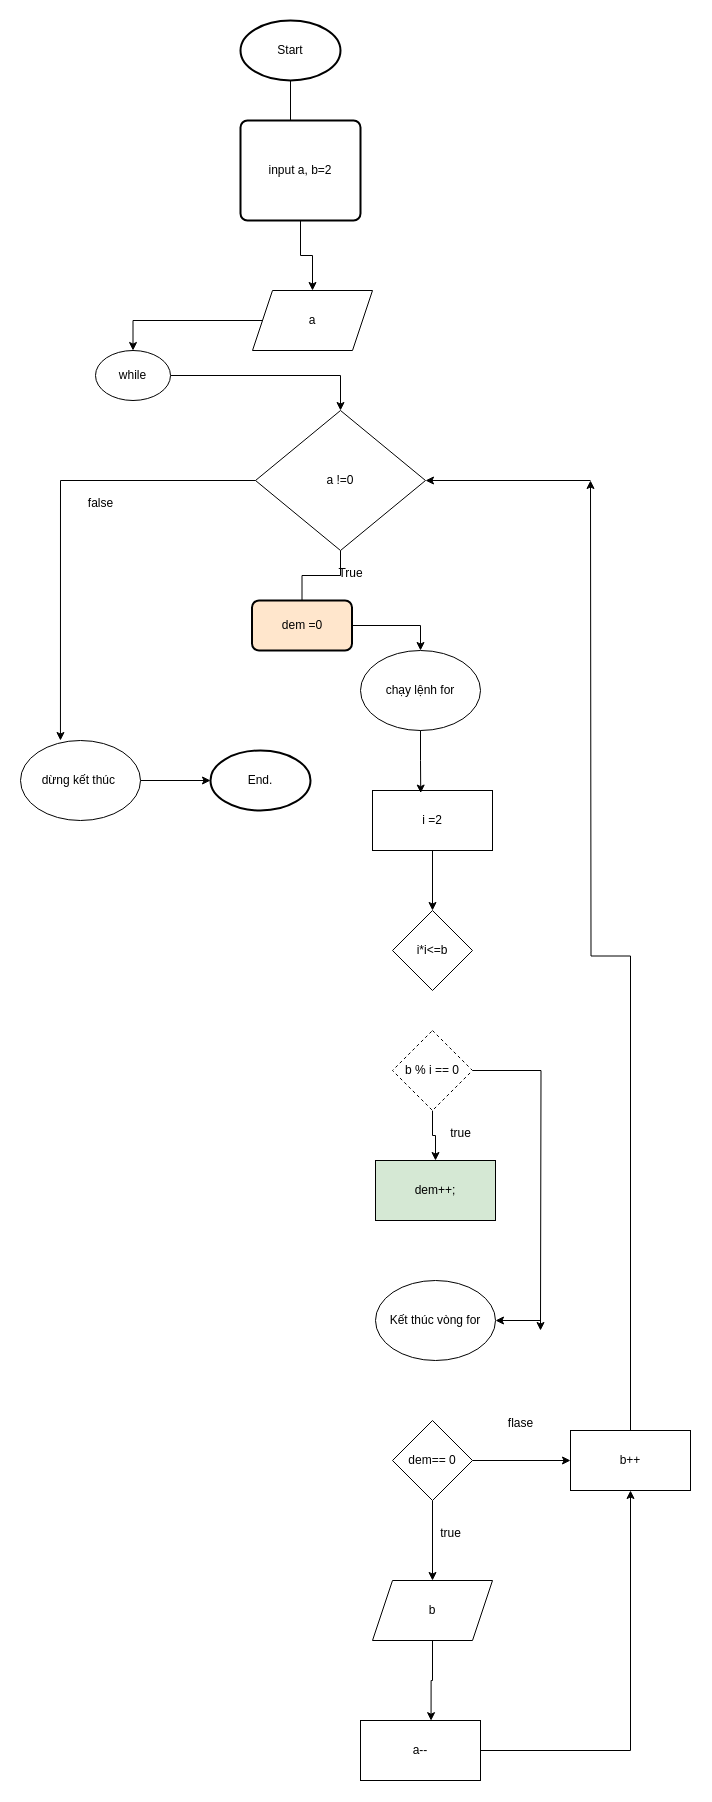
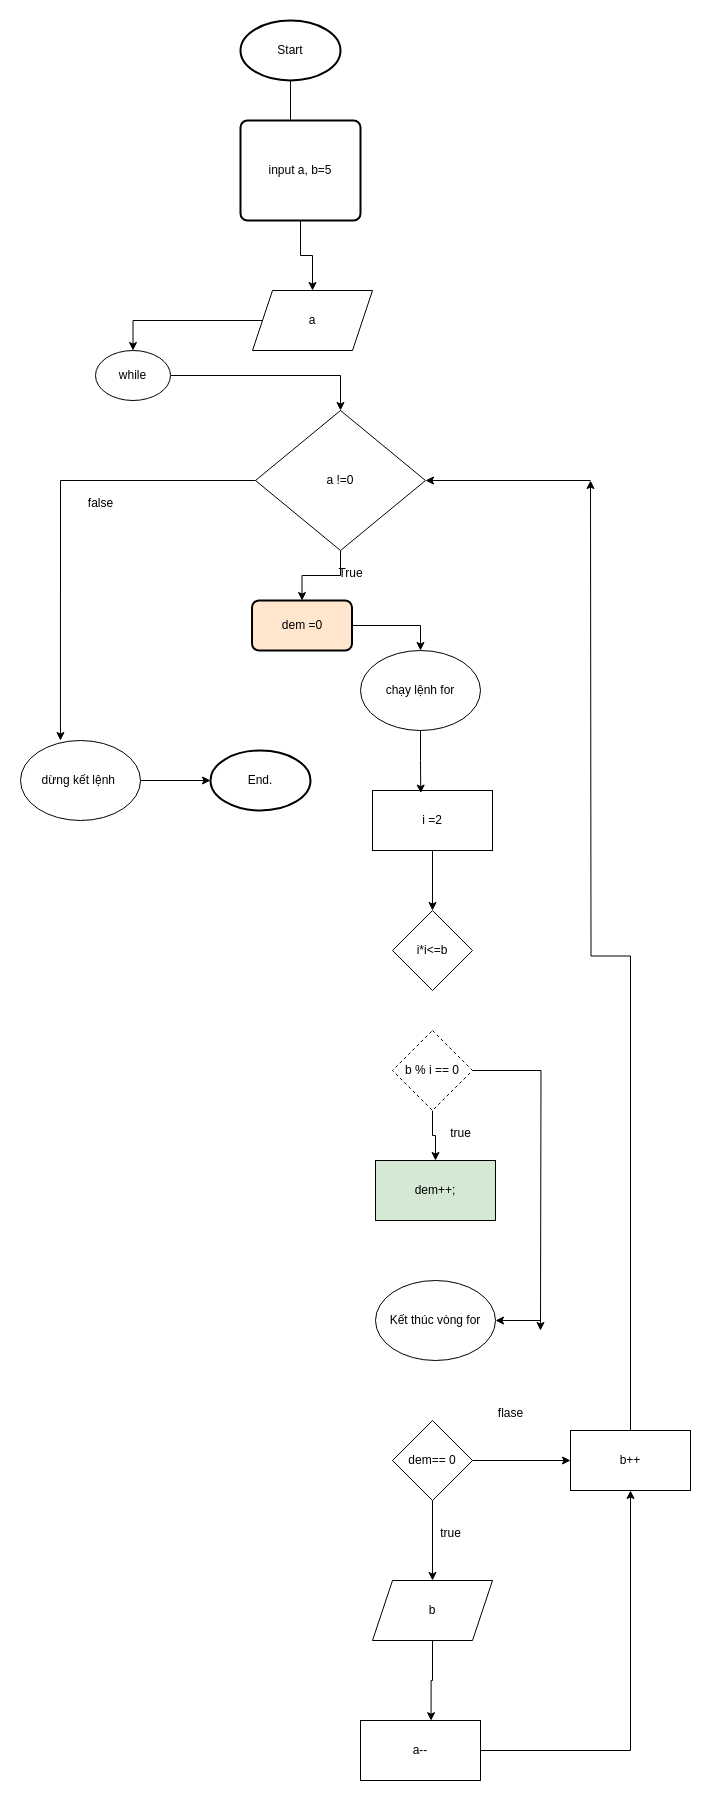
(301, 171) -> (301, 171)
(302, 594) -> (302, 592)
(81, 781) -> (81, 781)
(521, 1424) -> (511, 1414)
